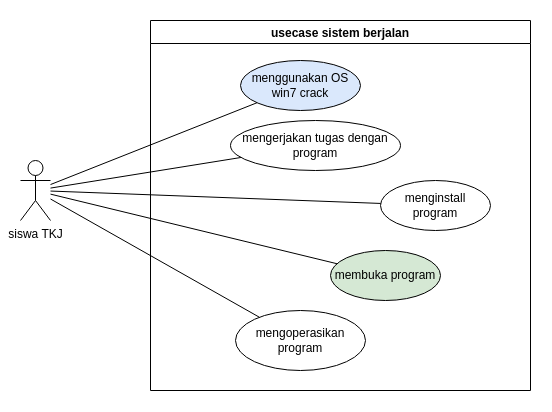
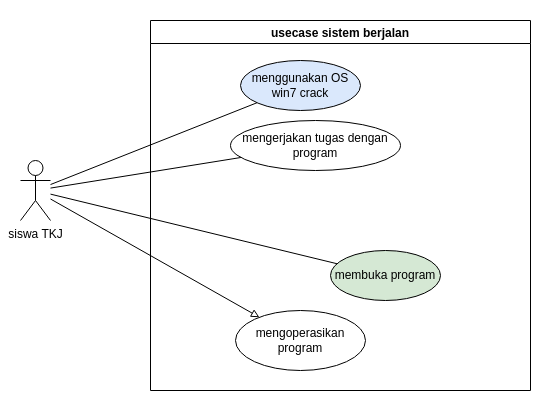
(216, 197) -> none
(436, 206) -> none
(254, 314) -> (251, 312)
